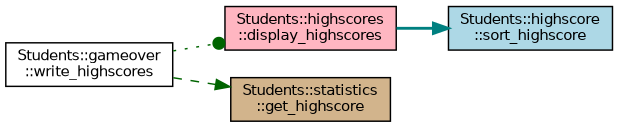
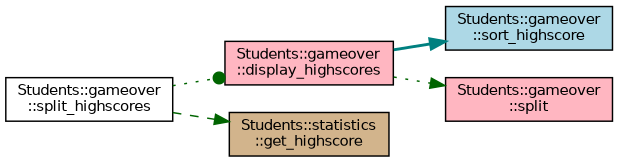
(311, 28) -> (309, 63)
(530, 28) -> (529, 28)
(89, 65) -> (89, 99)
none -> (529, 99)
